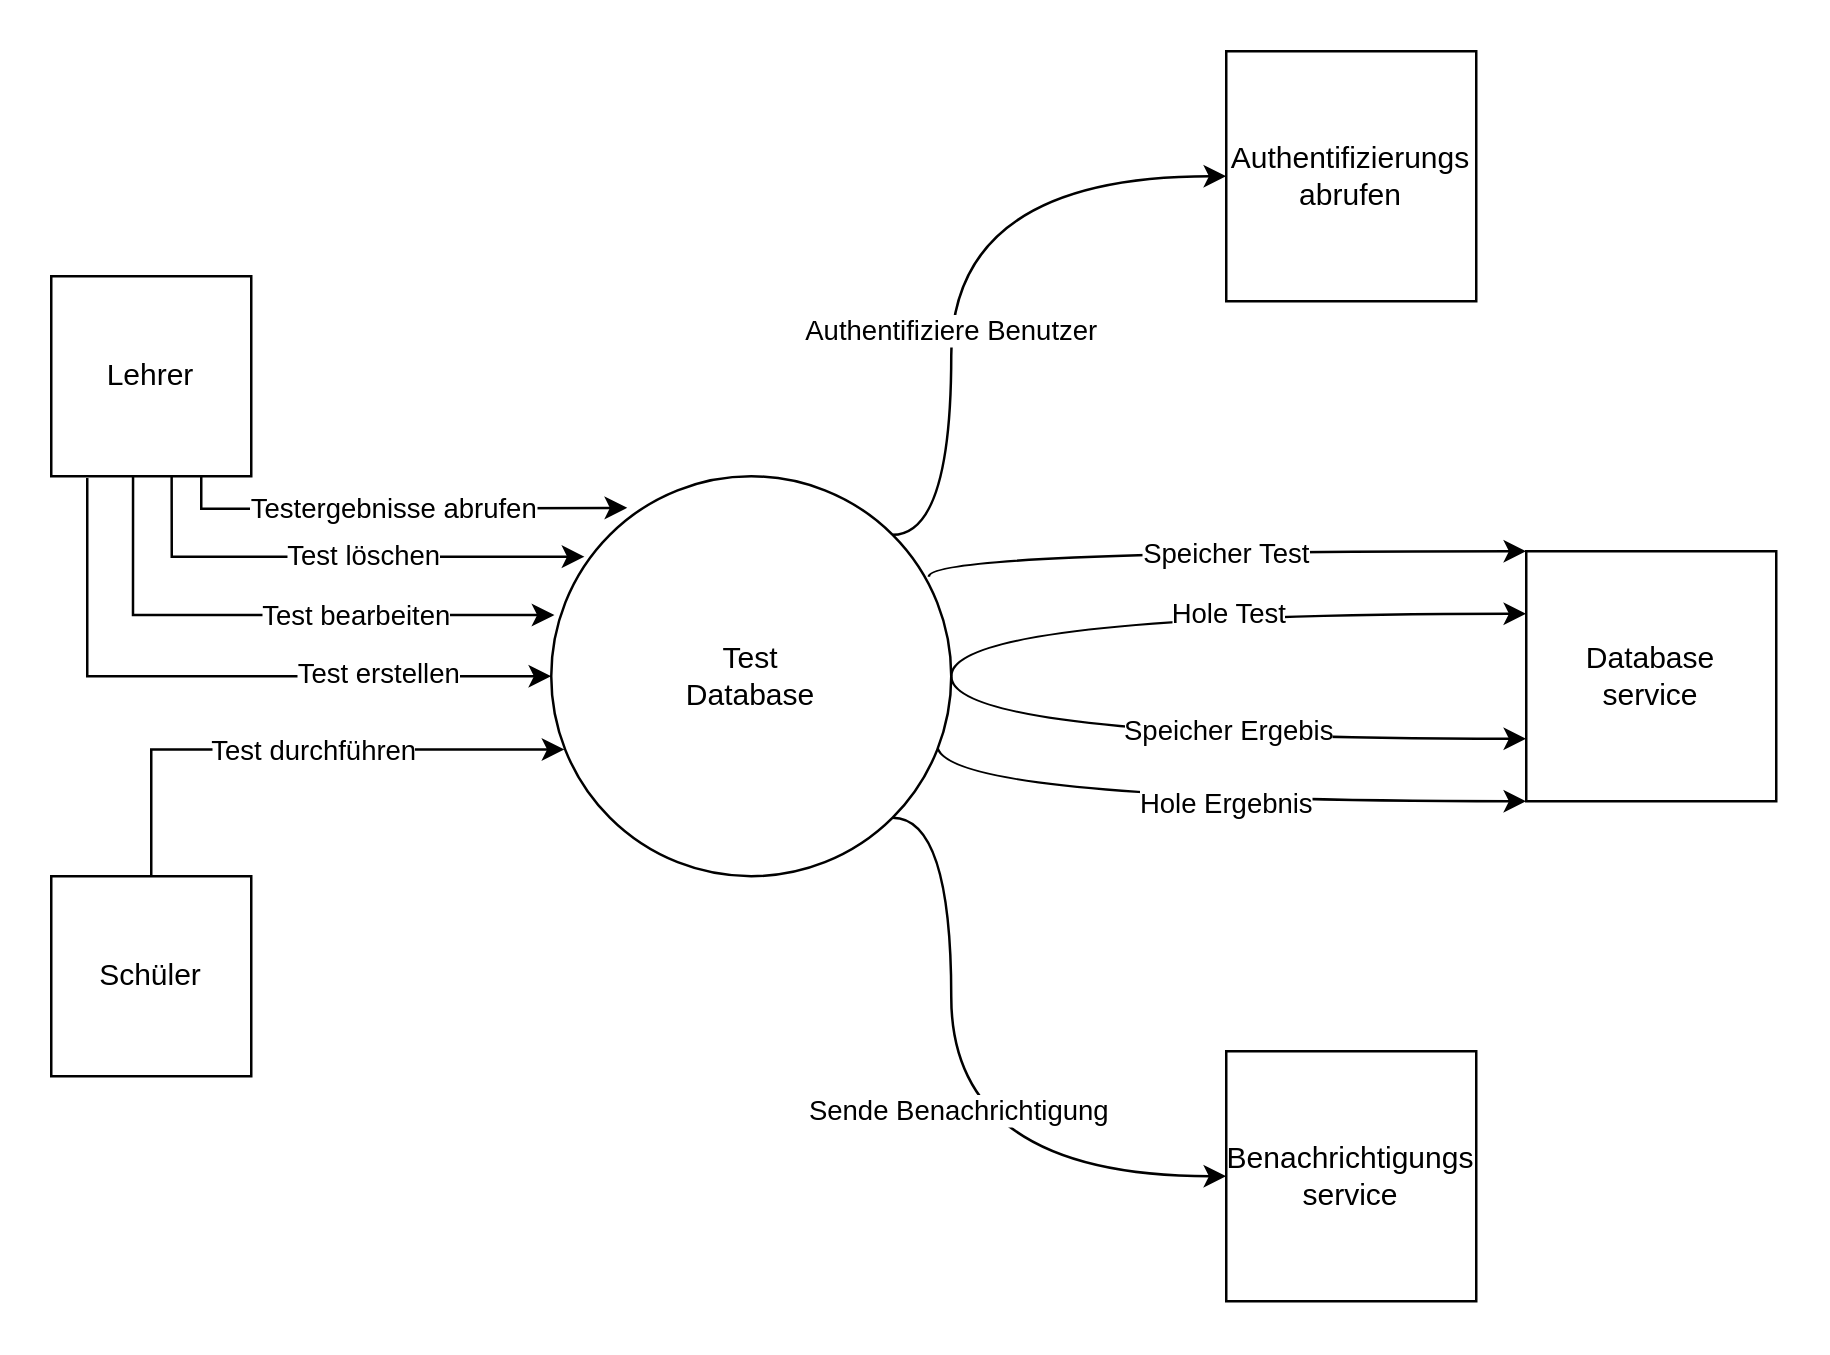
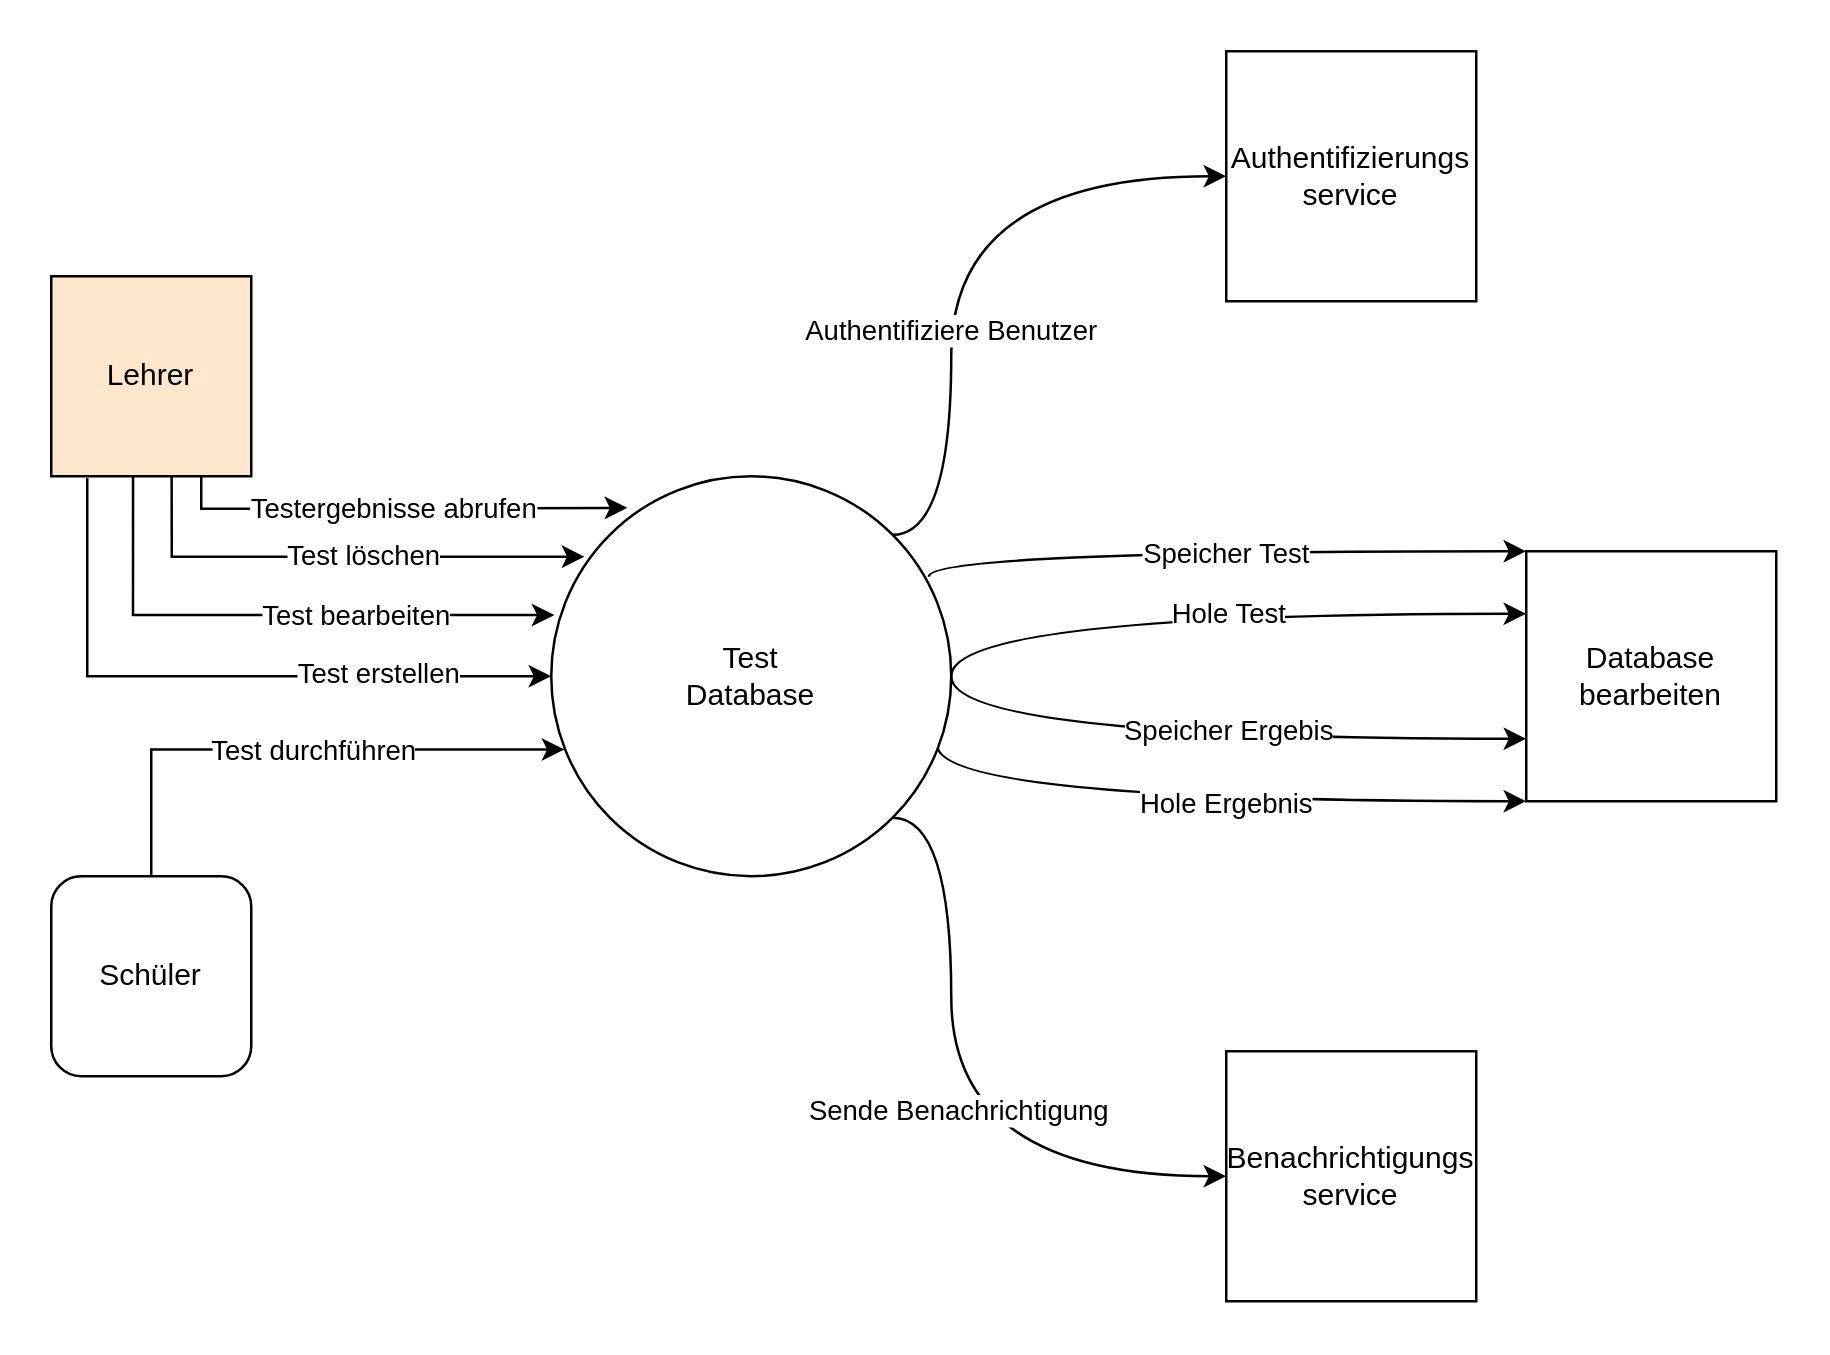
(1351, 176) -> (1351, 176)
(151, 376) -> (151, 376)
(1651, 676) -> (1651, 676)
(151, 976) -> (151, 976)
